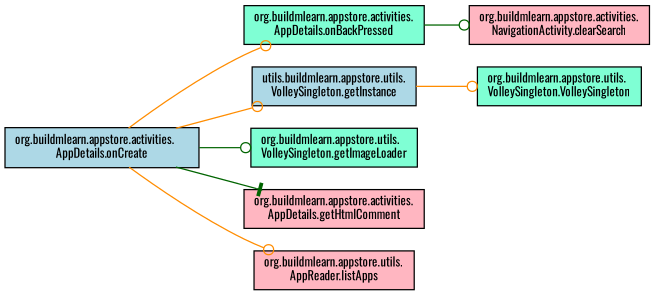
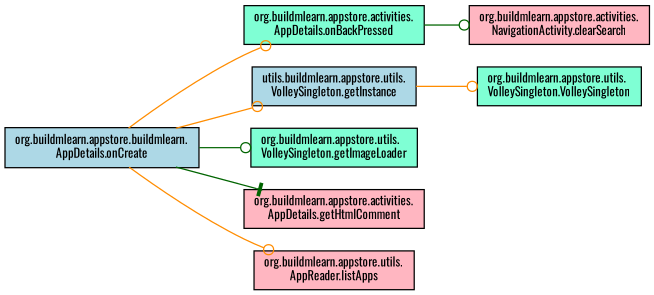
(102, 148) -> (102, 148)
